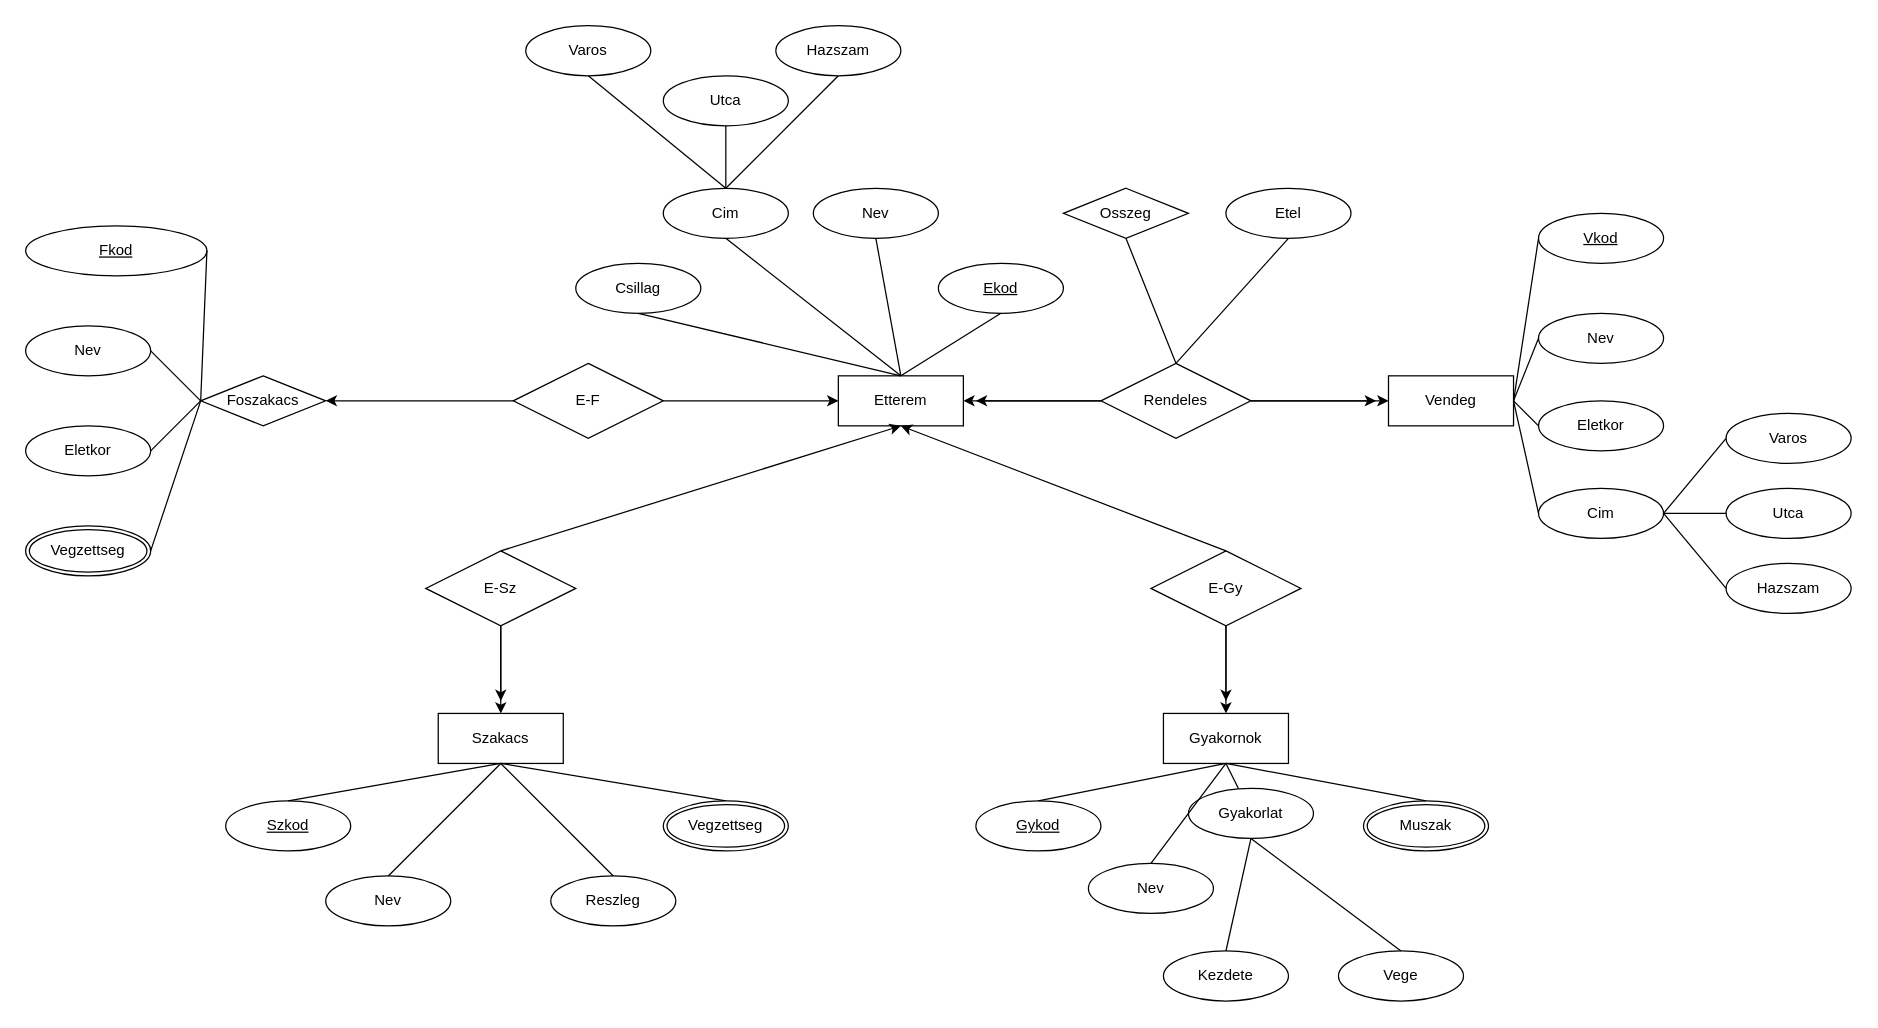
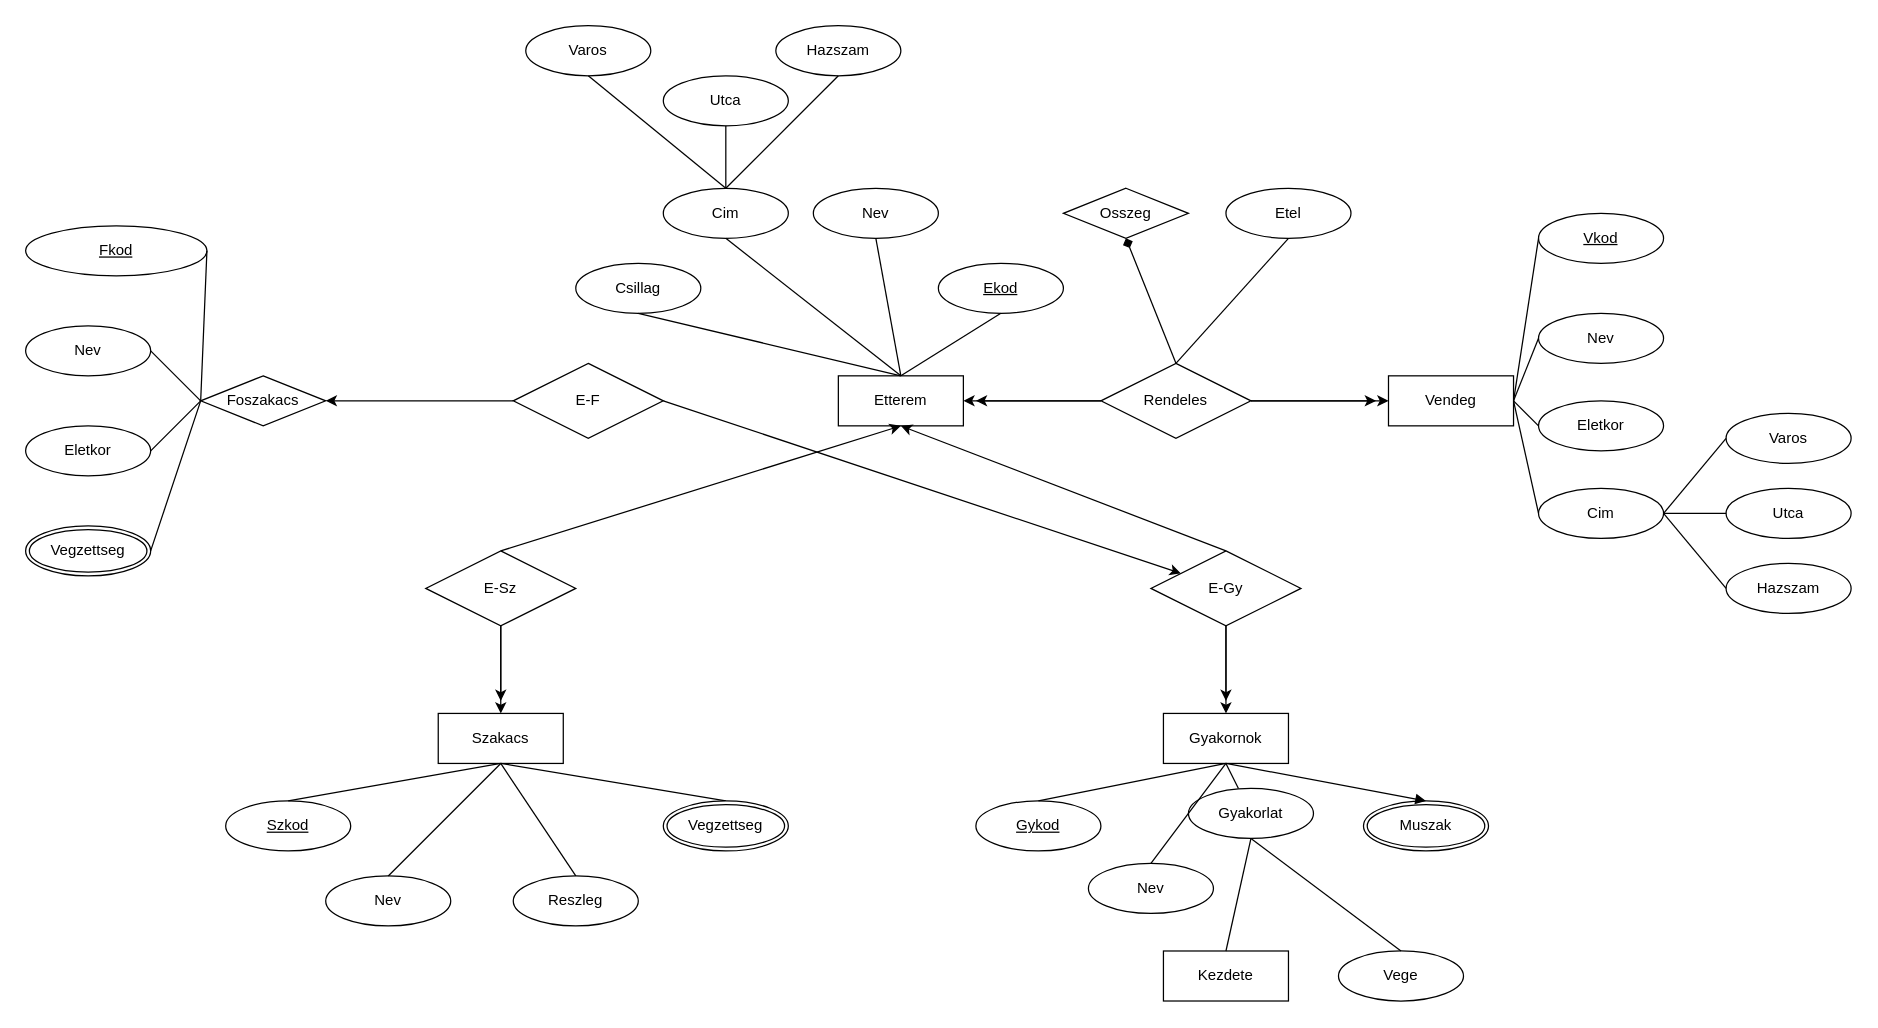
(1127, 243) -> (1129, 247)
(746, 401) -> (918, 485)
(1419, 799) -> (1414, 798)
(613, 901) -> (576, 901)
(1226, 976) -> (1226, 976)
